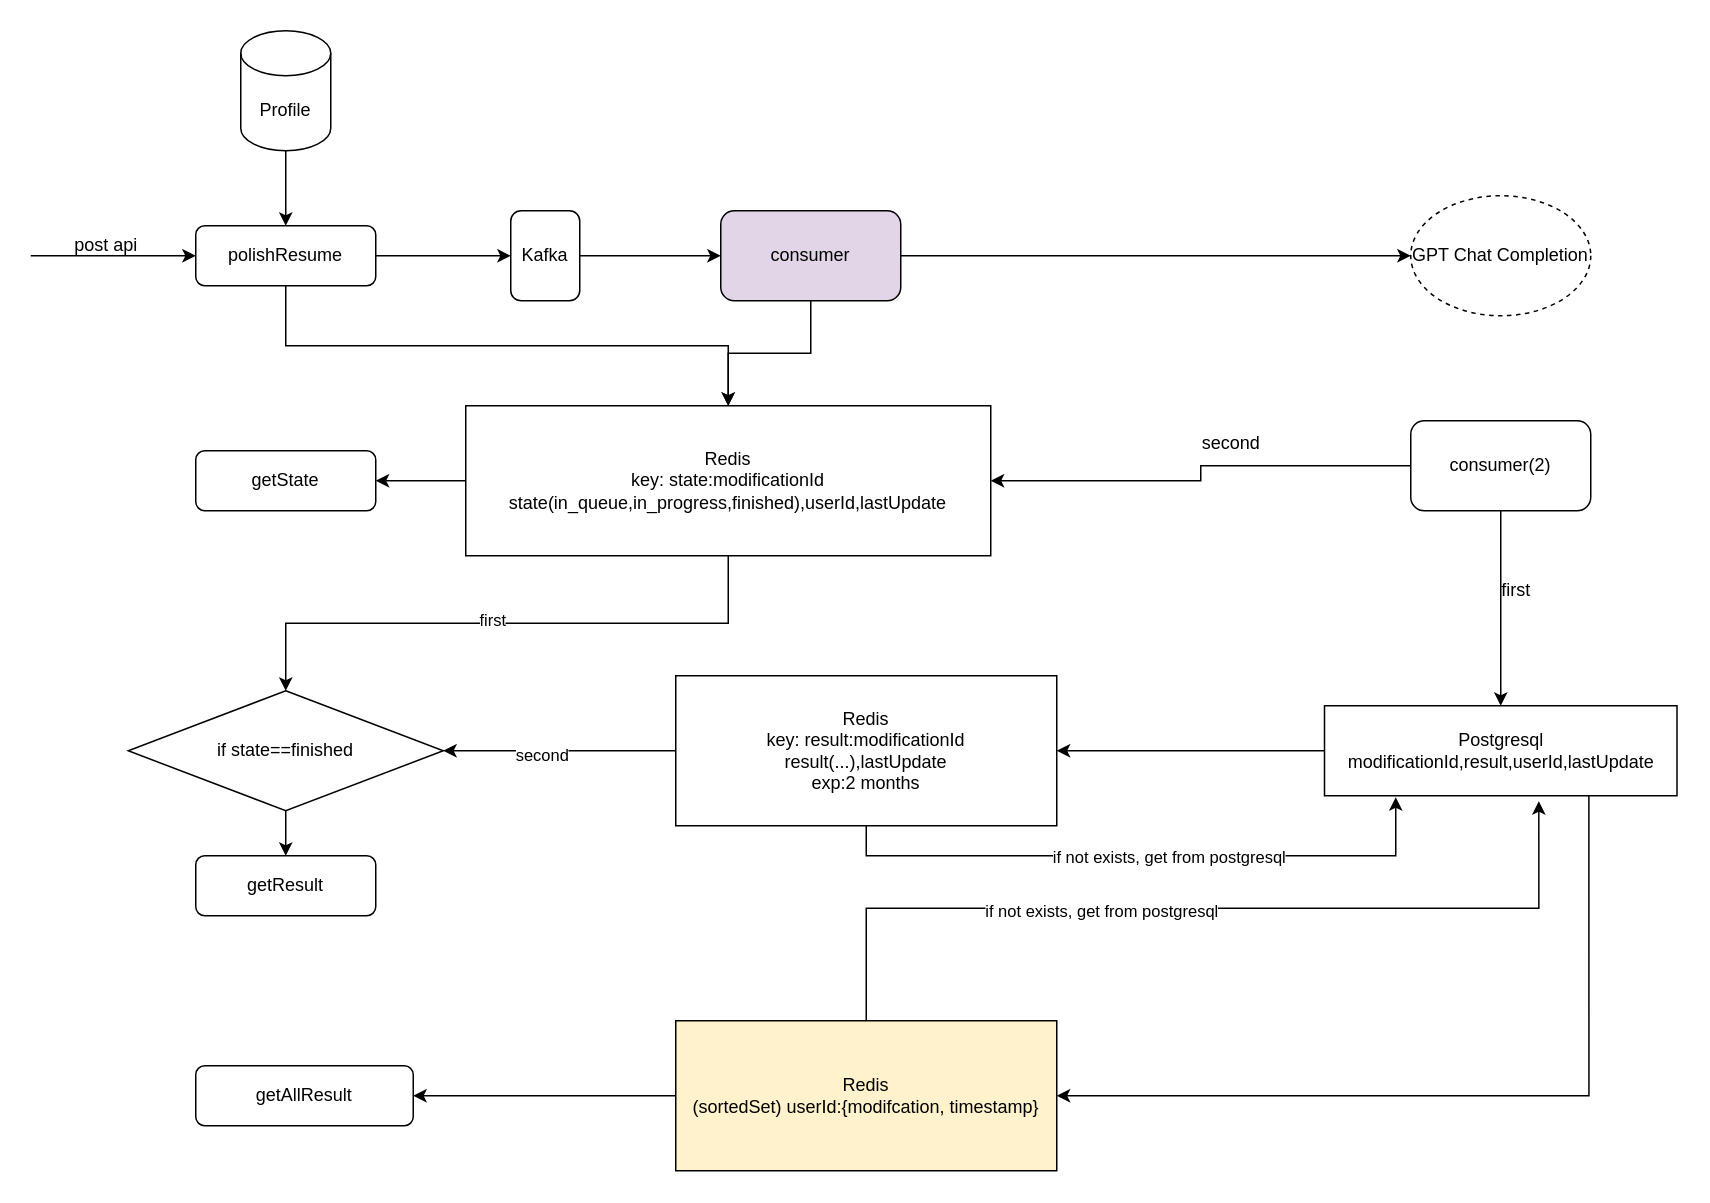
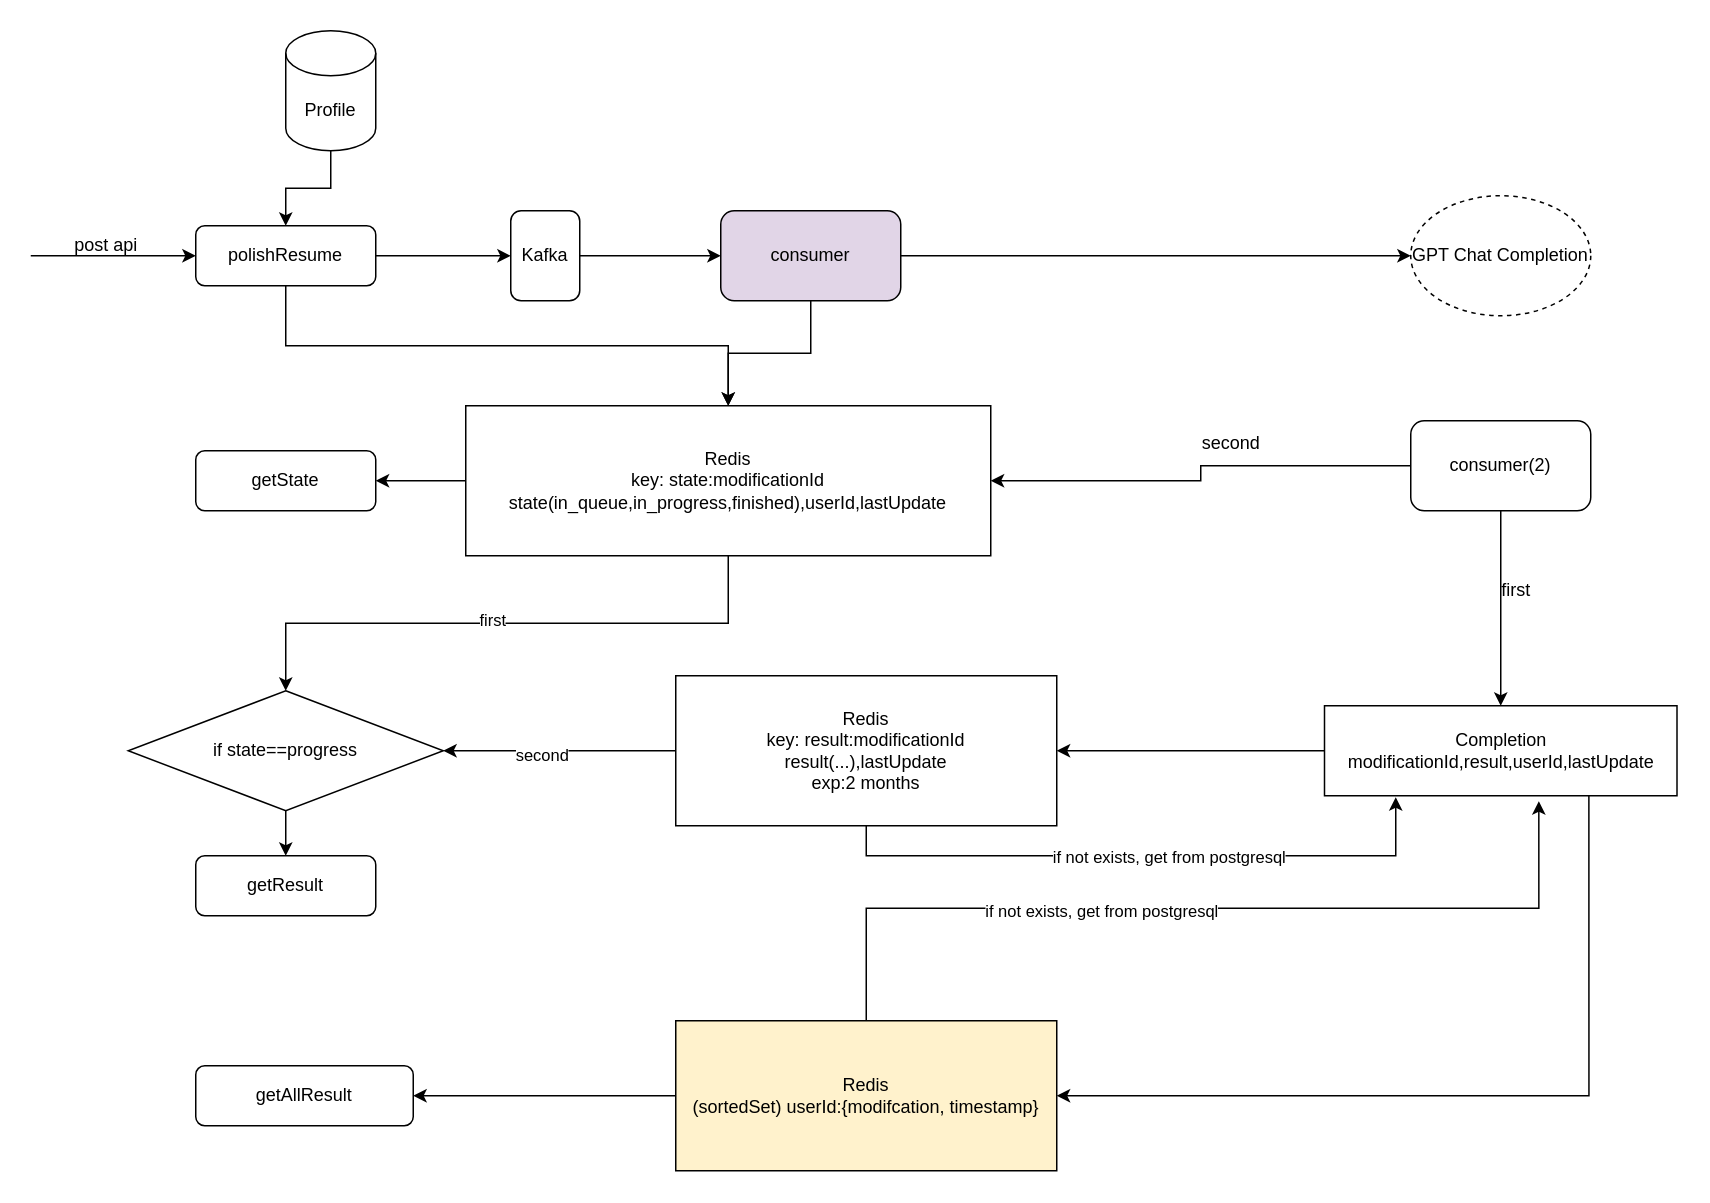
(286, 91) -> (331, 91)
(286, 751) -> (286, 751)
(1502, 751) -> (1502, 751)
